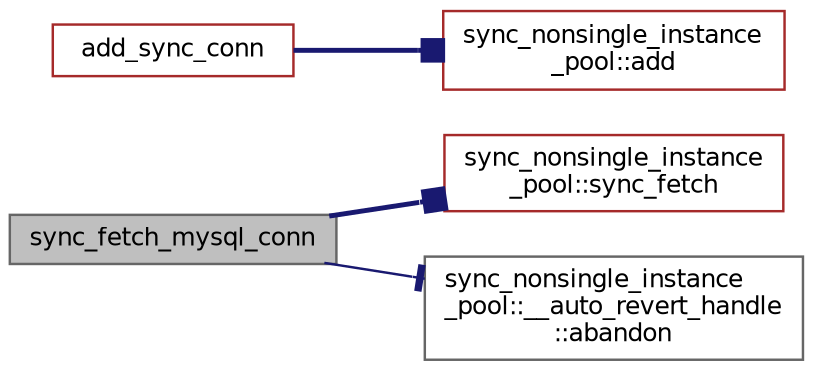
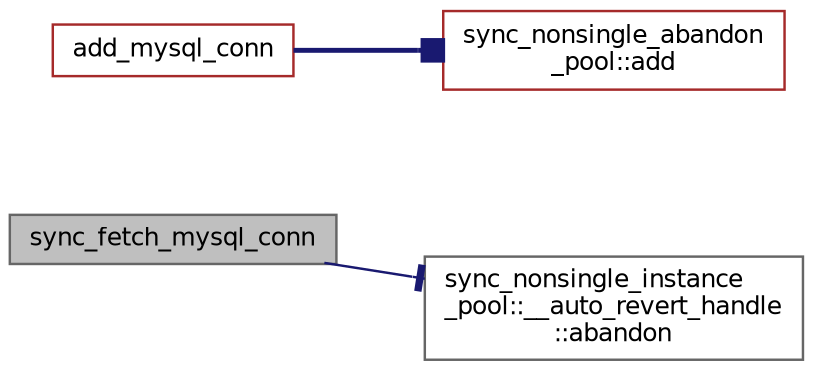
(173, 50) -> (173, 50)
(614, 50) -> (614, 50)
(614, 173) -> none
